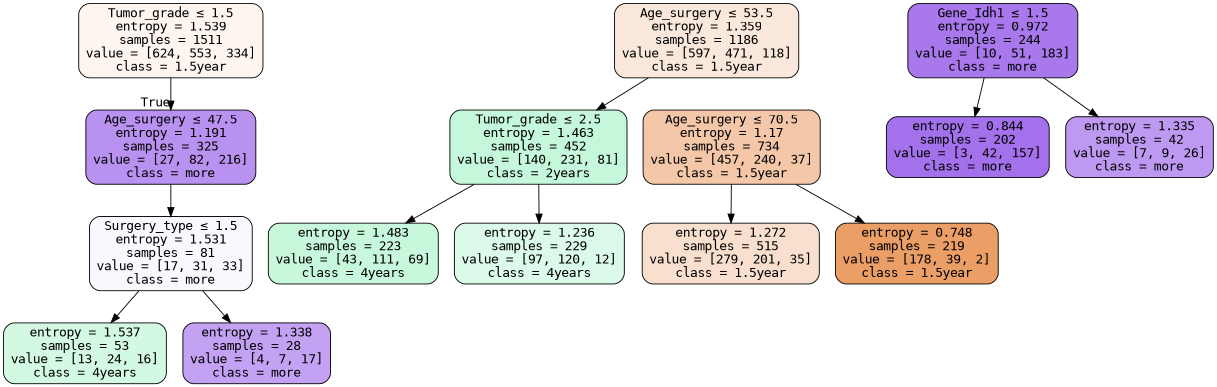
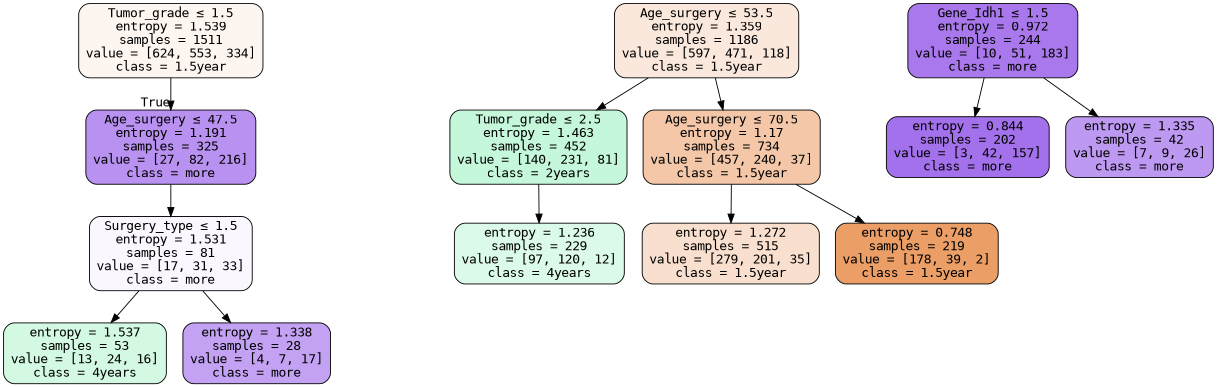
none -> (718, 89)
(353, 254) -> none
